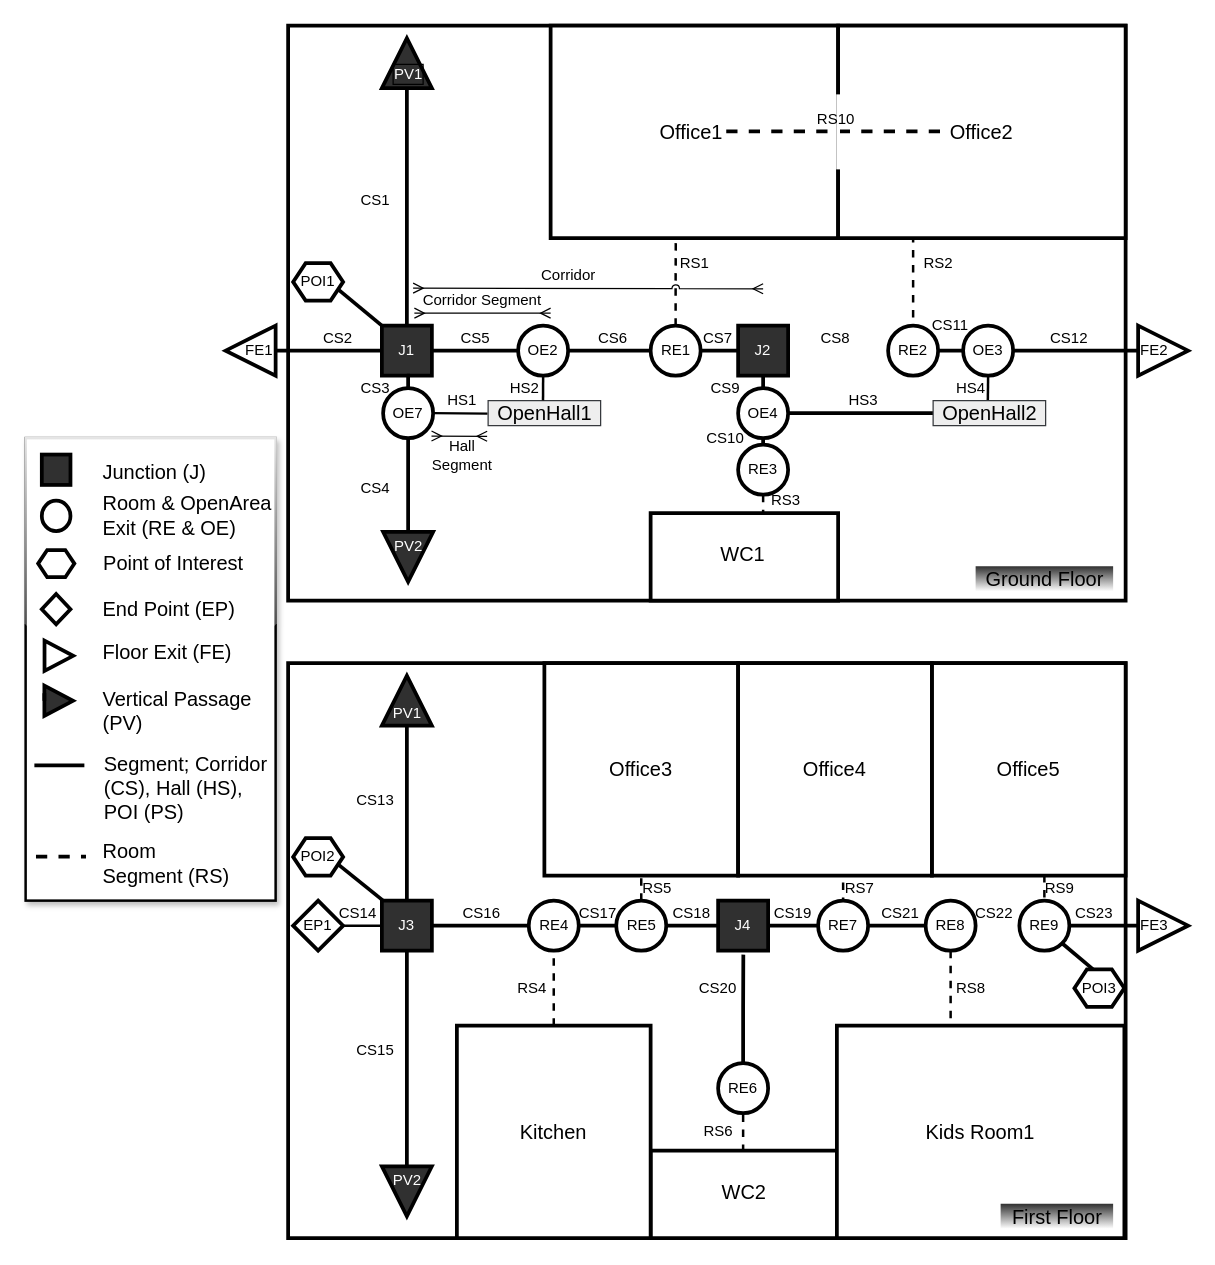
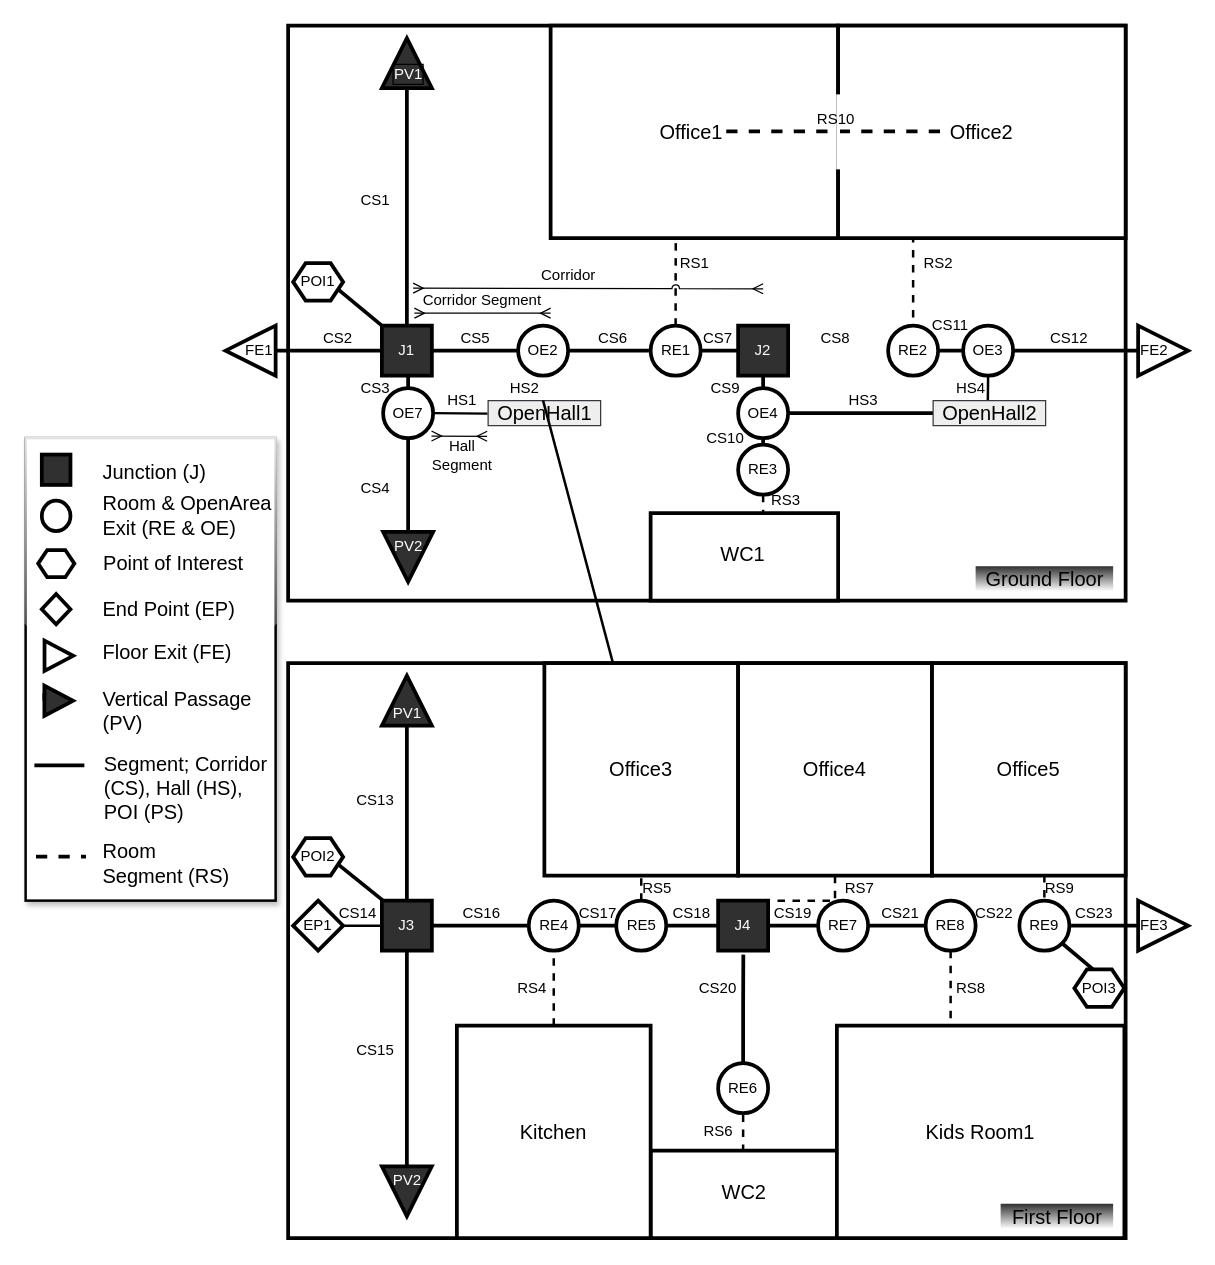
(543, 388) -> (578, 531)
(843, 890) -> (820, 901)
